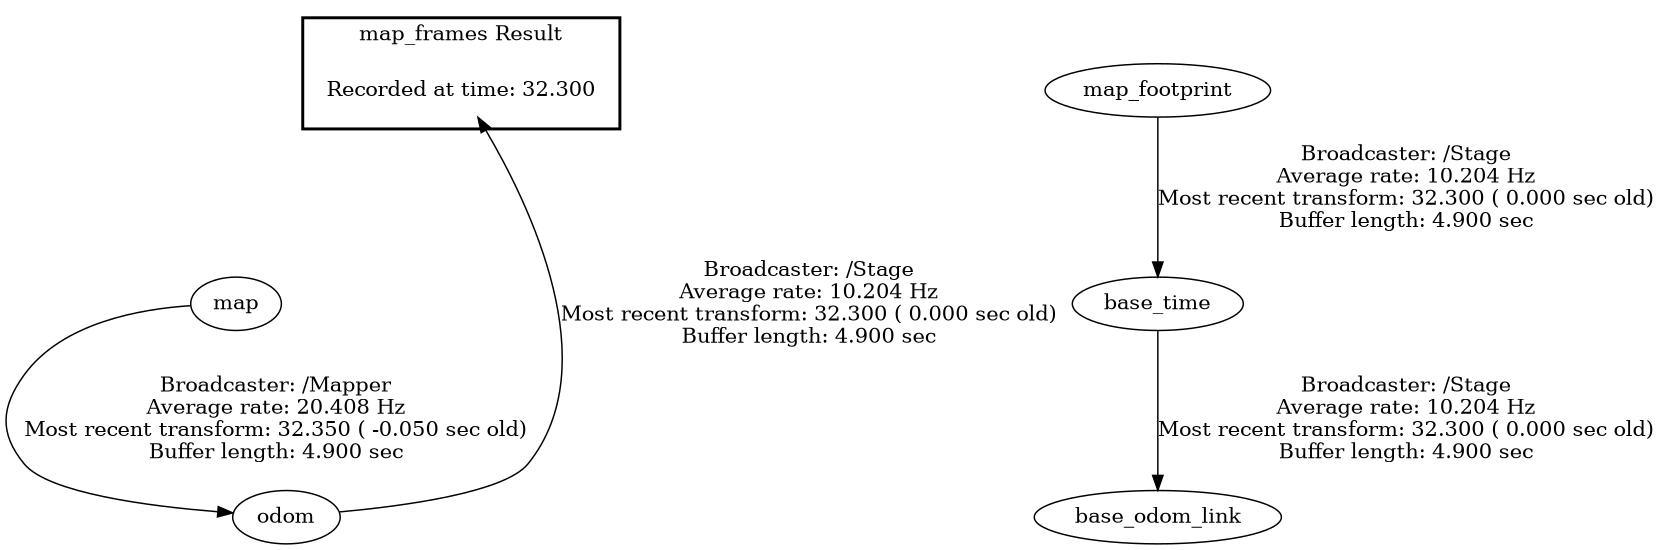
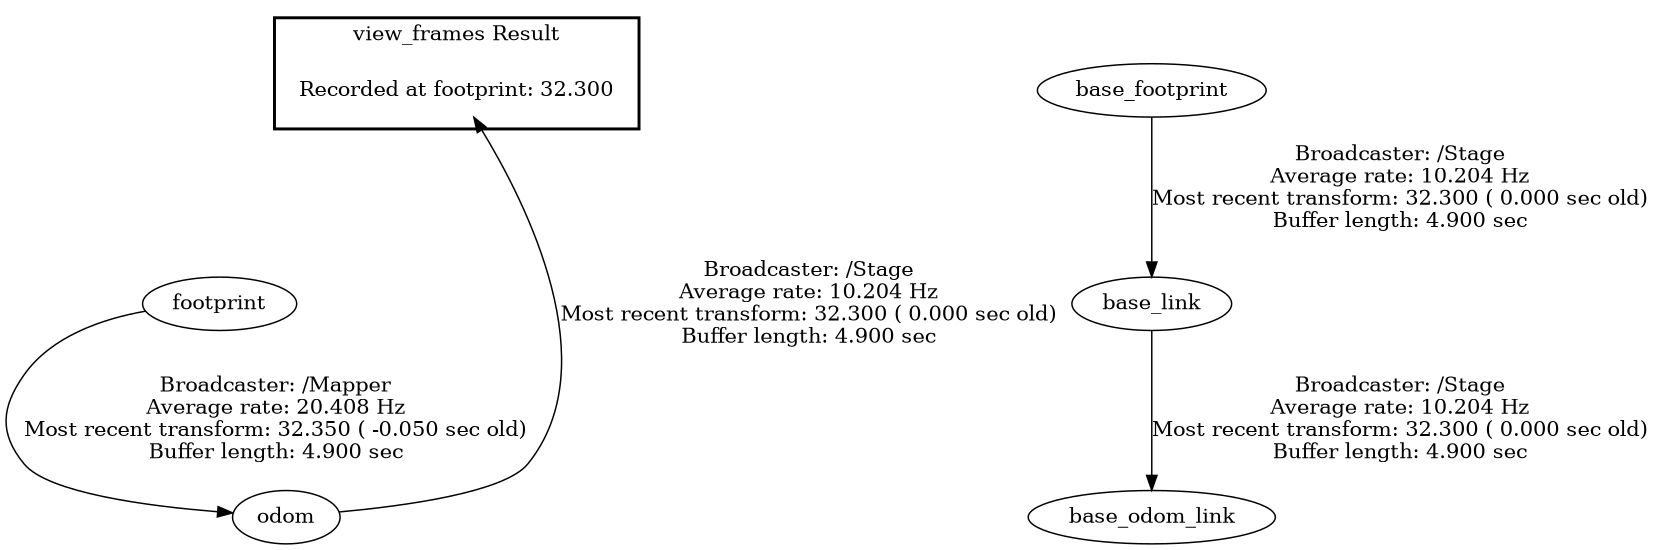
(461, 35) -> (457, 35)
(461, 90) -> (457, 90)
(1158, 90) -> (1152, 90)
(236, 304) -> (220, 304)
(1158, 304) -> (1152, 304)
